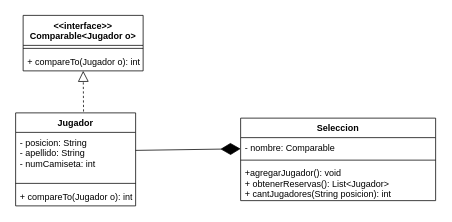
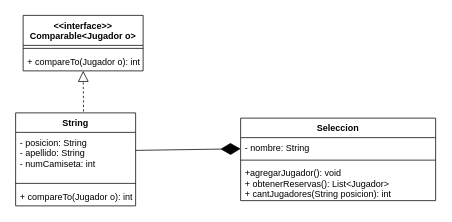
(75, 123) -> (75, 123)
(290, 148) -> (280, 148)
